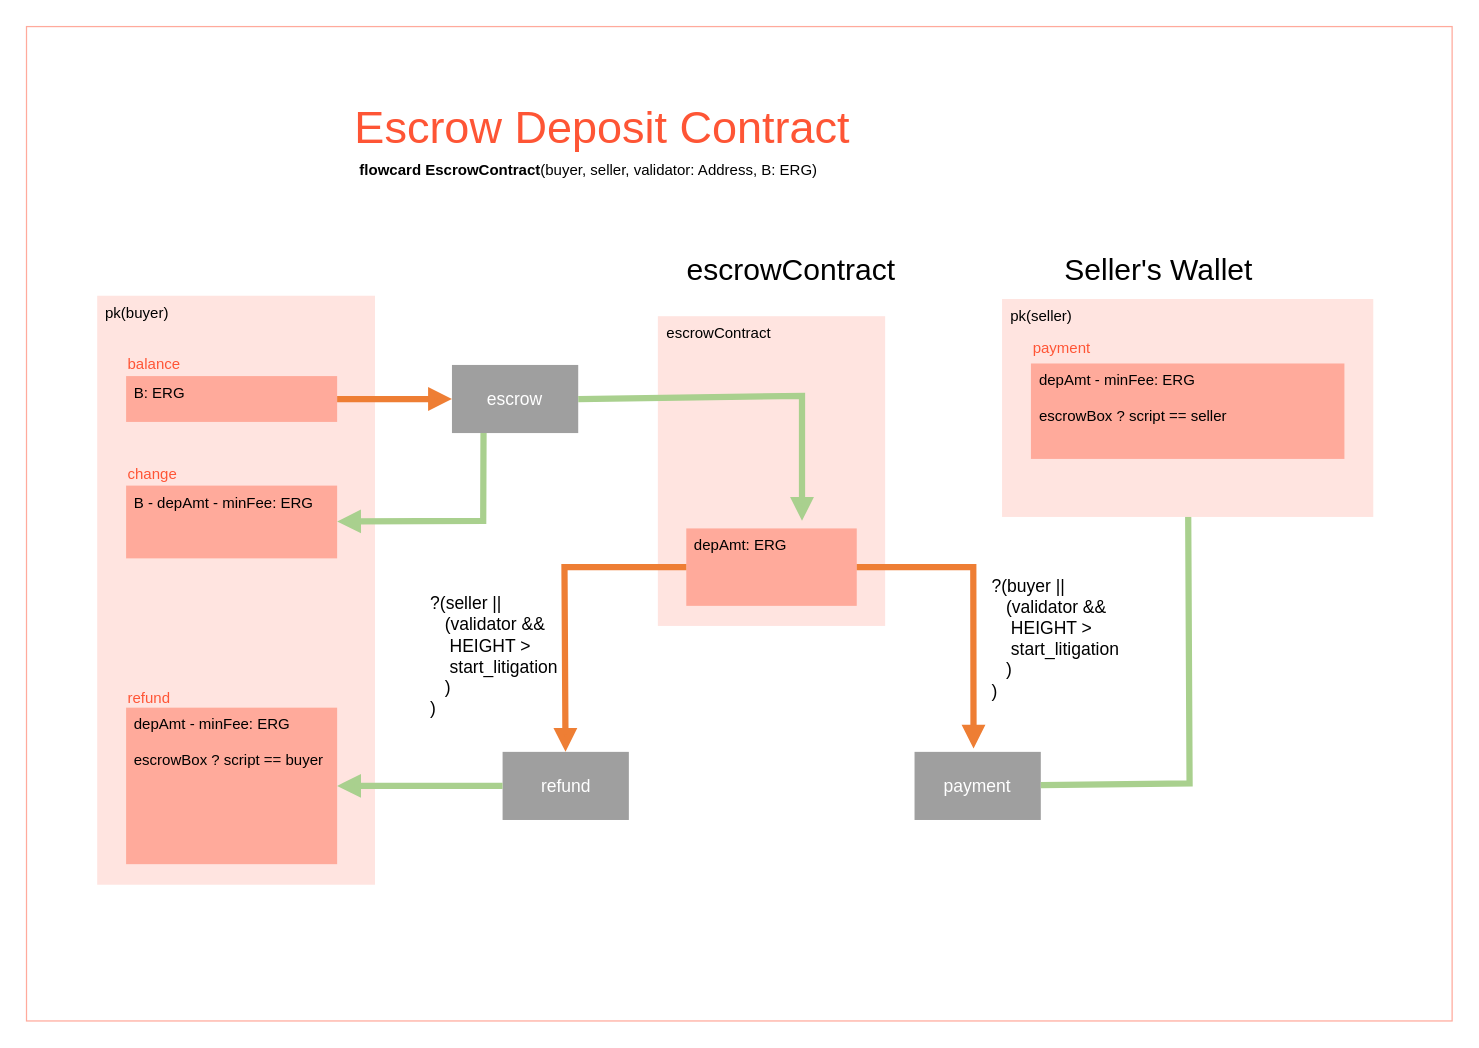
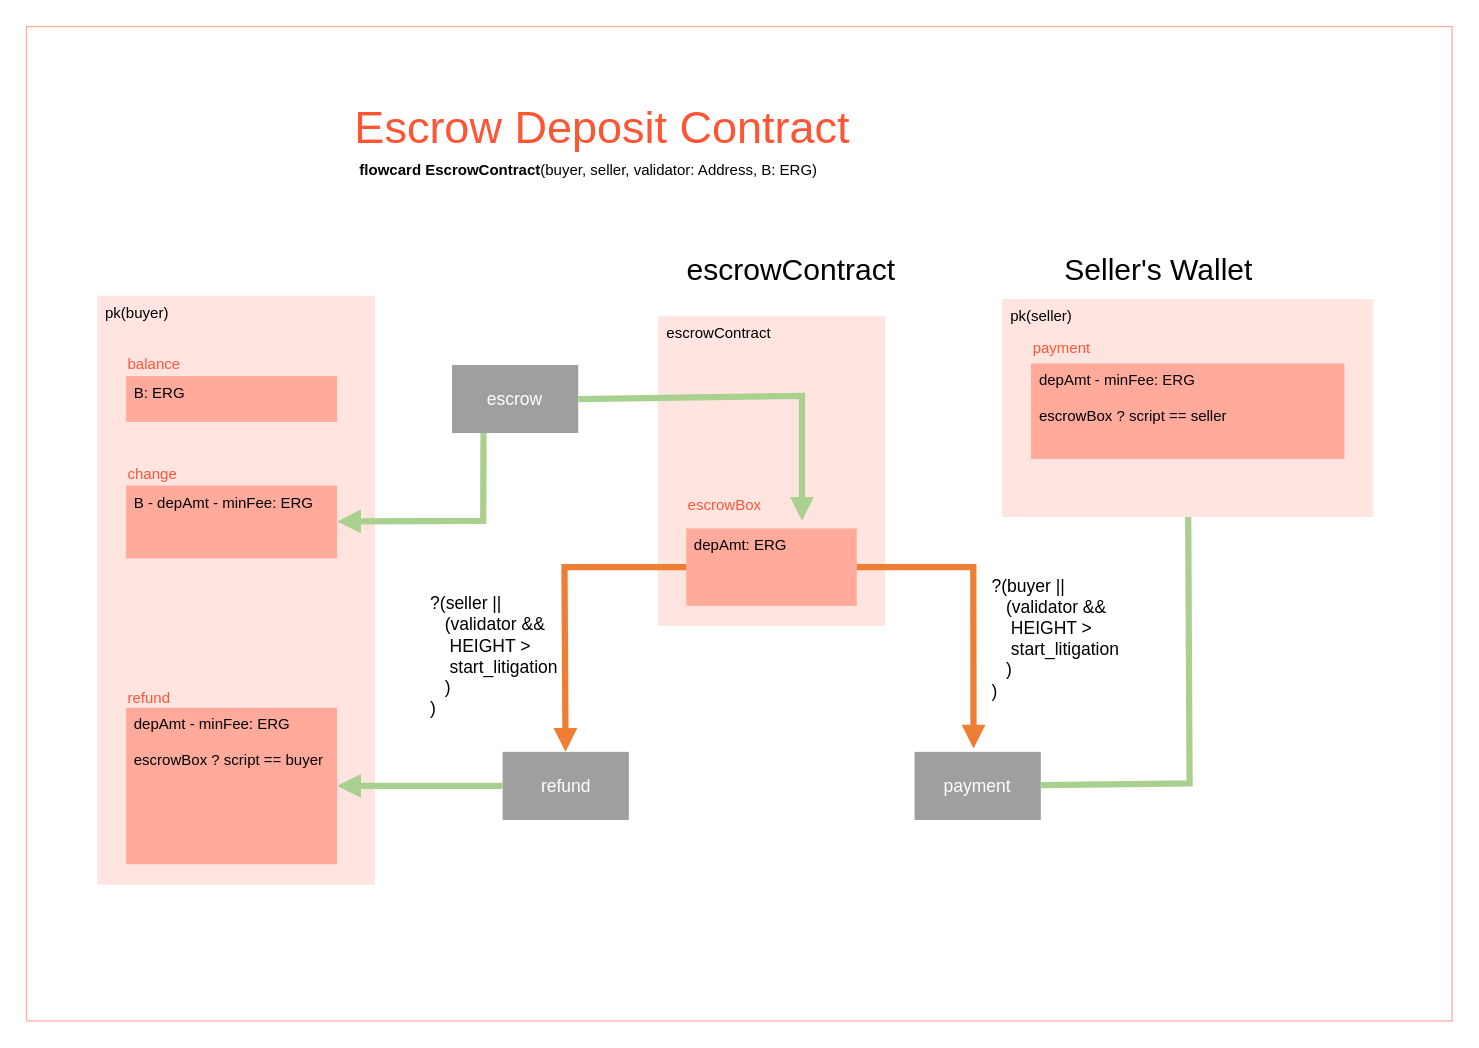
(384, 399) -> none
none -> (730, 505)
